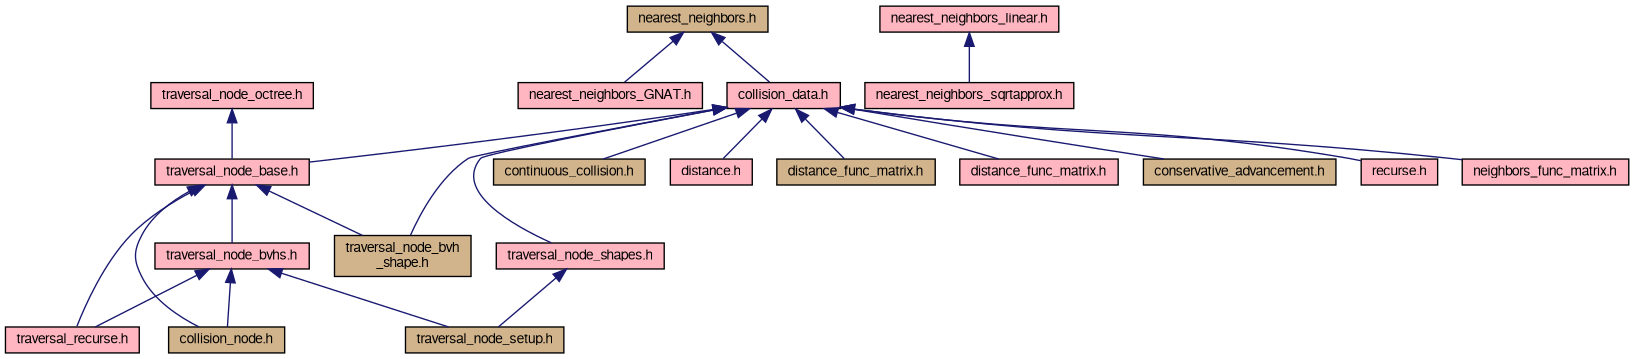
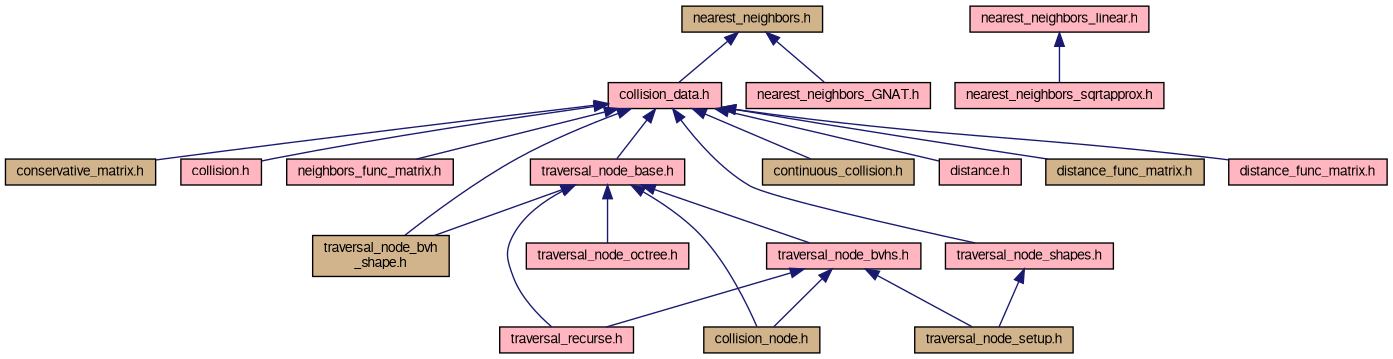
(232, 141) -> (608, 221)
(1240, 172) -> (81, 172)
(1399, 172) -> (221, 172)
